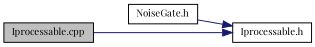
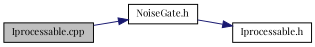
(158, 33) -> (106, 23)
